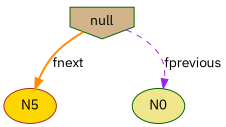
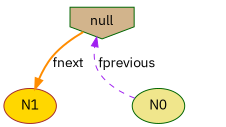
(154, 48) -> (105, 79)
(30, 106) -> (30, 106)
